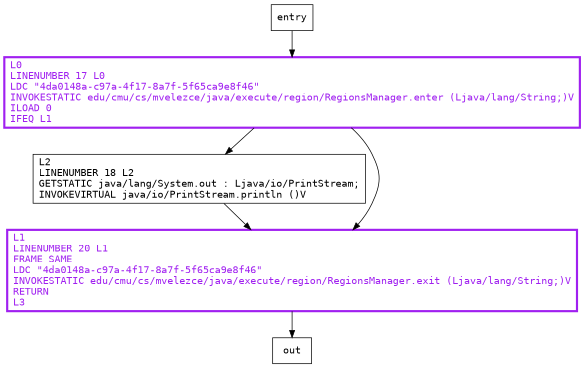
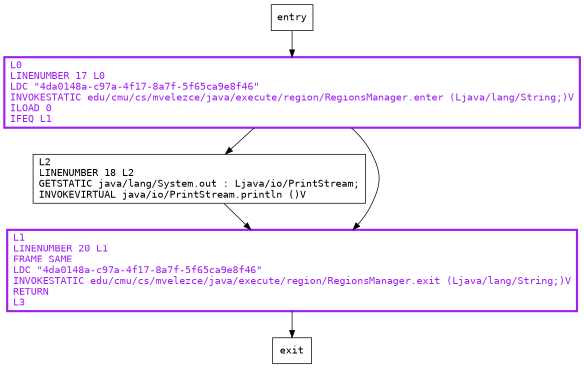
(292, 351) -> (292, 351)
